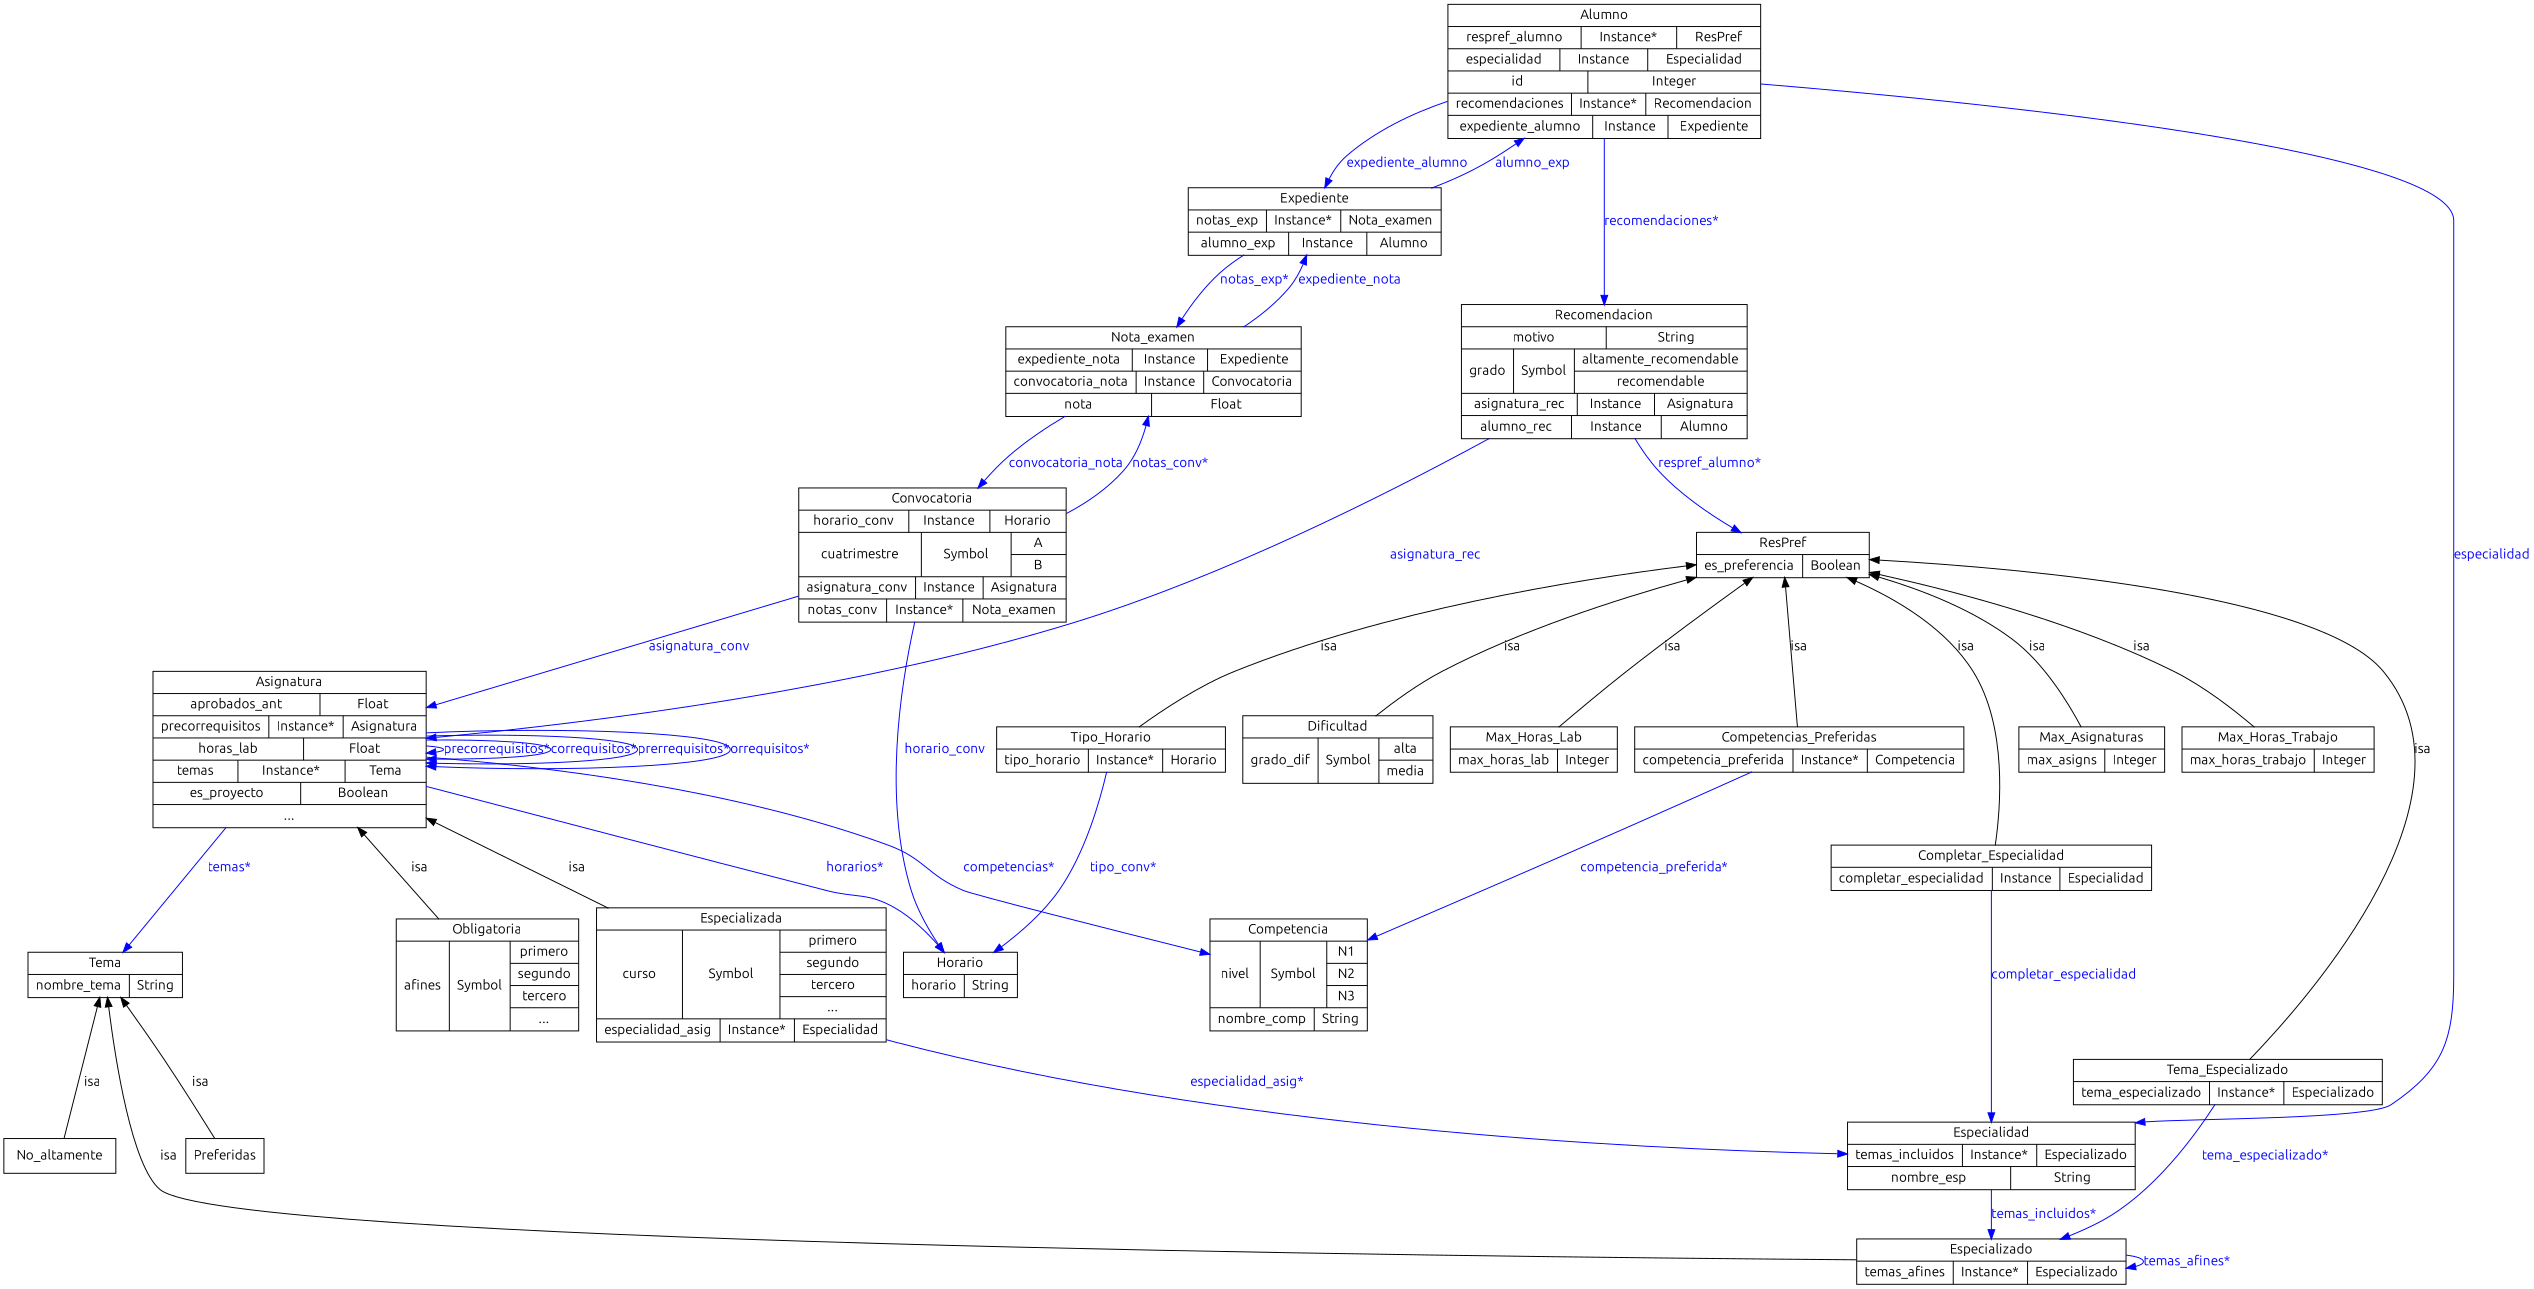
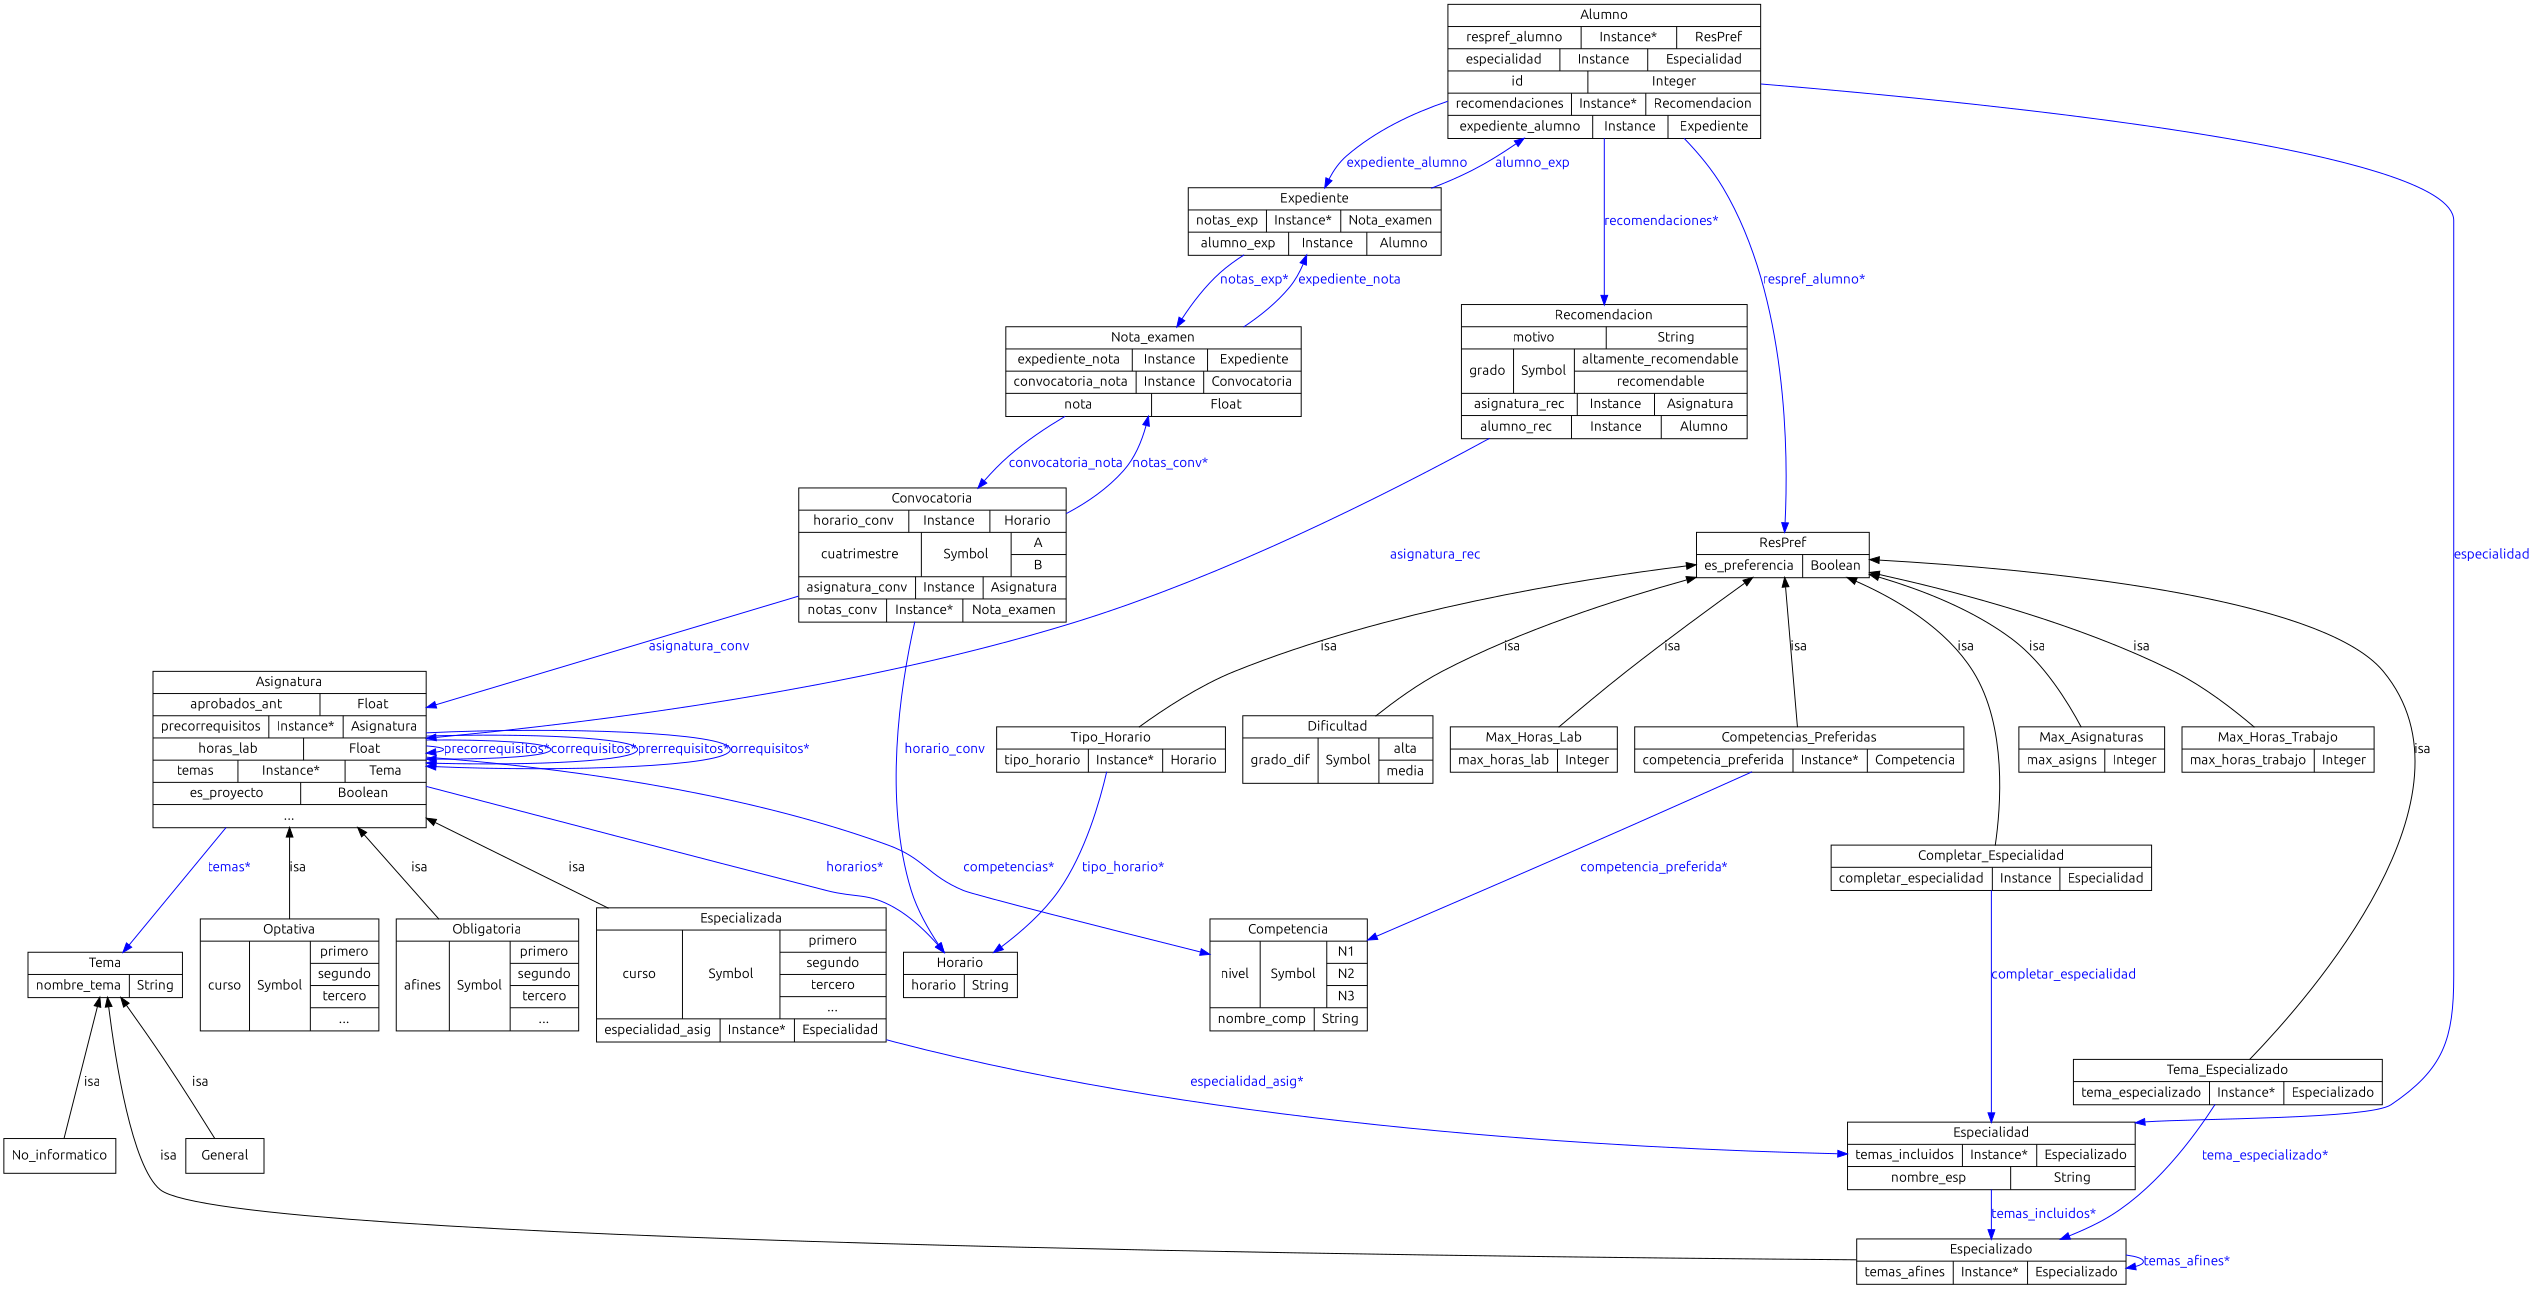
(1678, 489) -> (1771, 320)
(1124, 868) -> (1124, 868)
none -> (290, 975)
(60, 1156) -> (60, 1156)
(225, 1156) -> (225, 1156)
